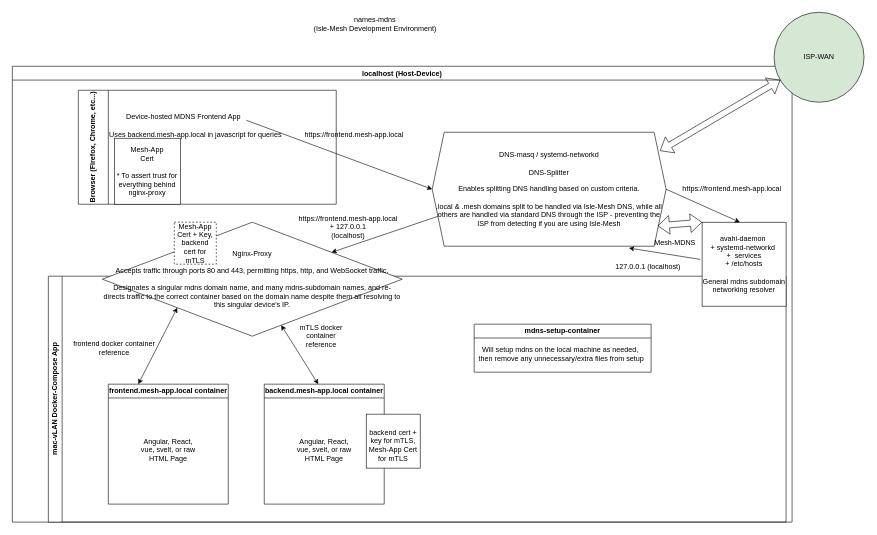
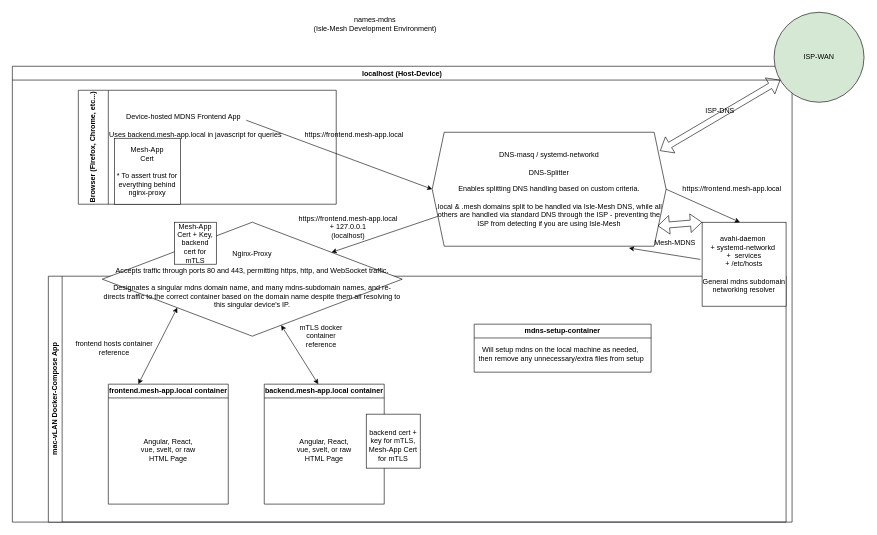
none -> (720, 111)
(195, 243) -> (195, 243)
(648, 267) -> none
(114, 348) -> (114, 348)
